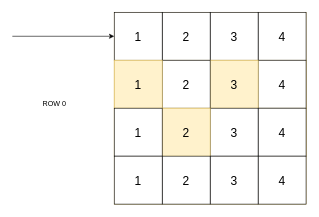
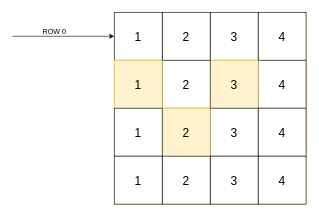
(54, 104) -> (54, 32)
